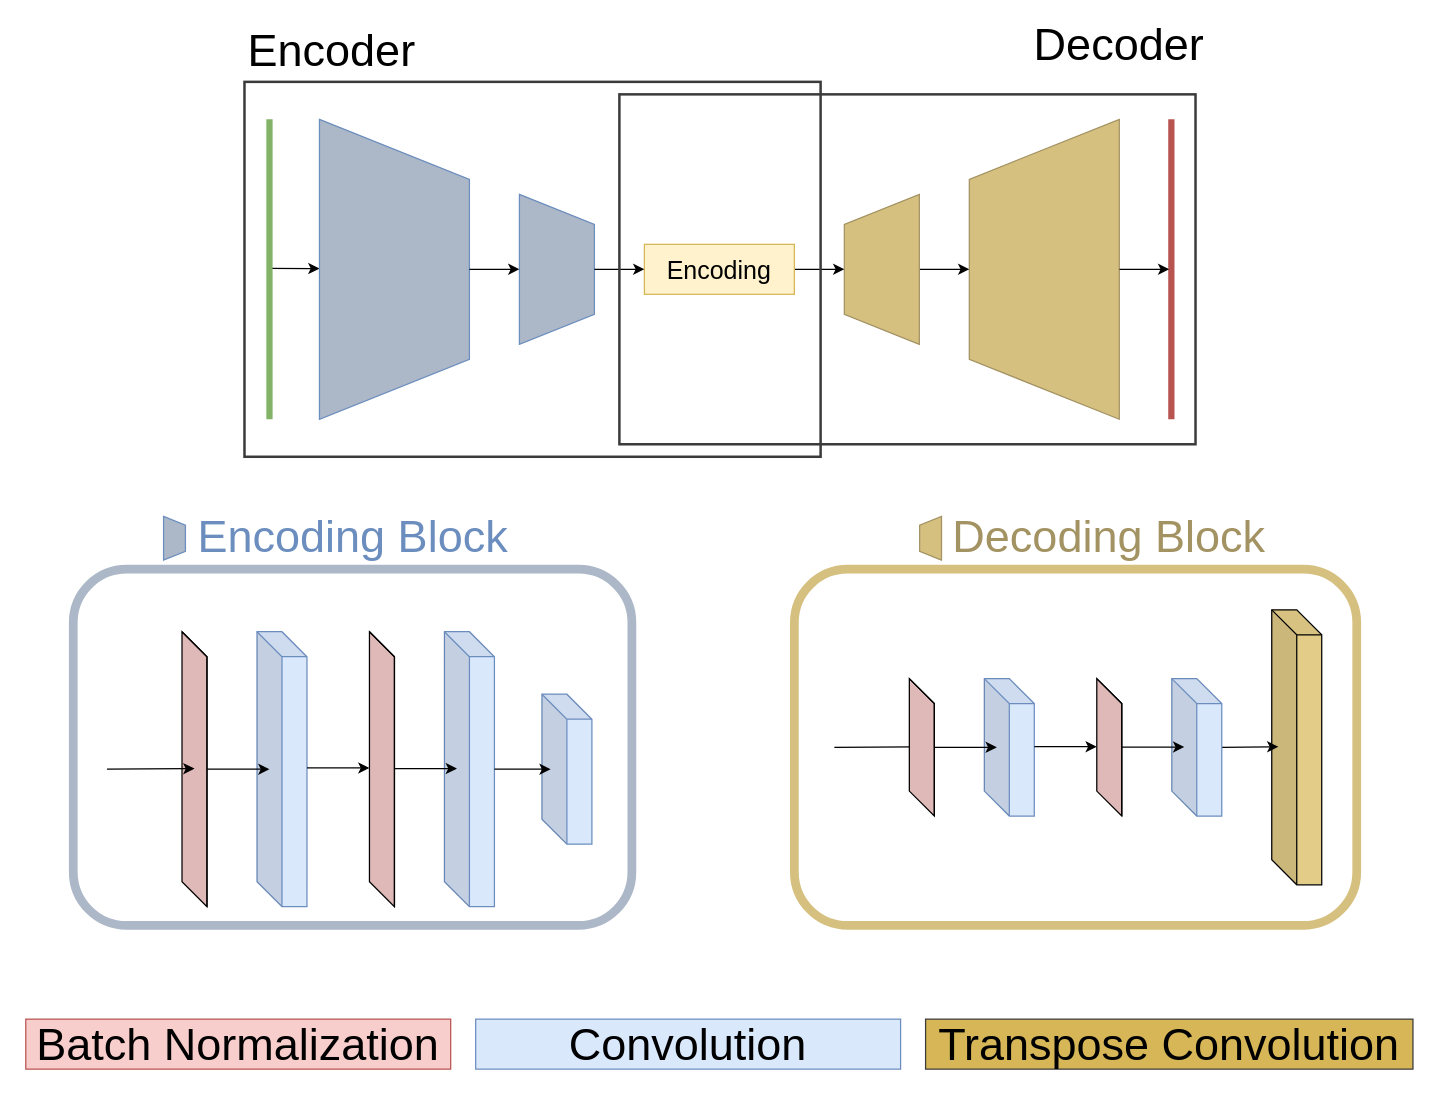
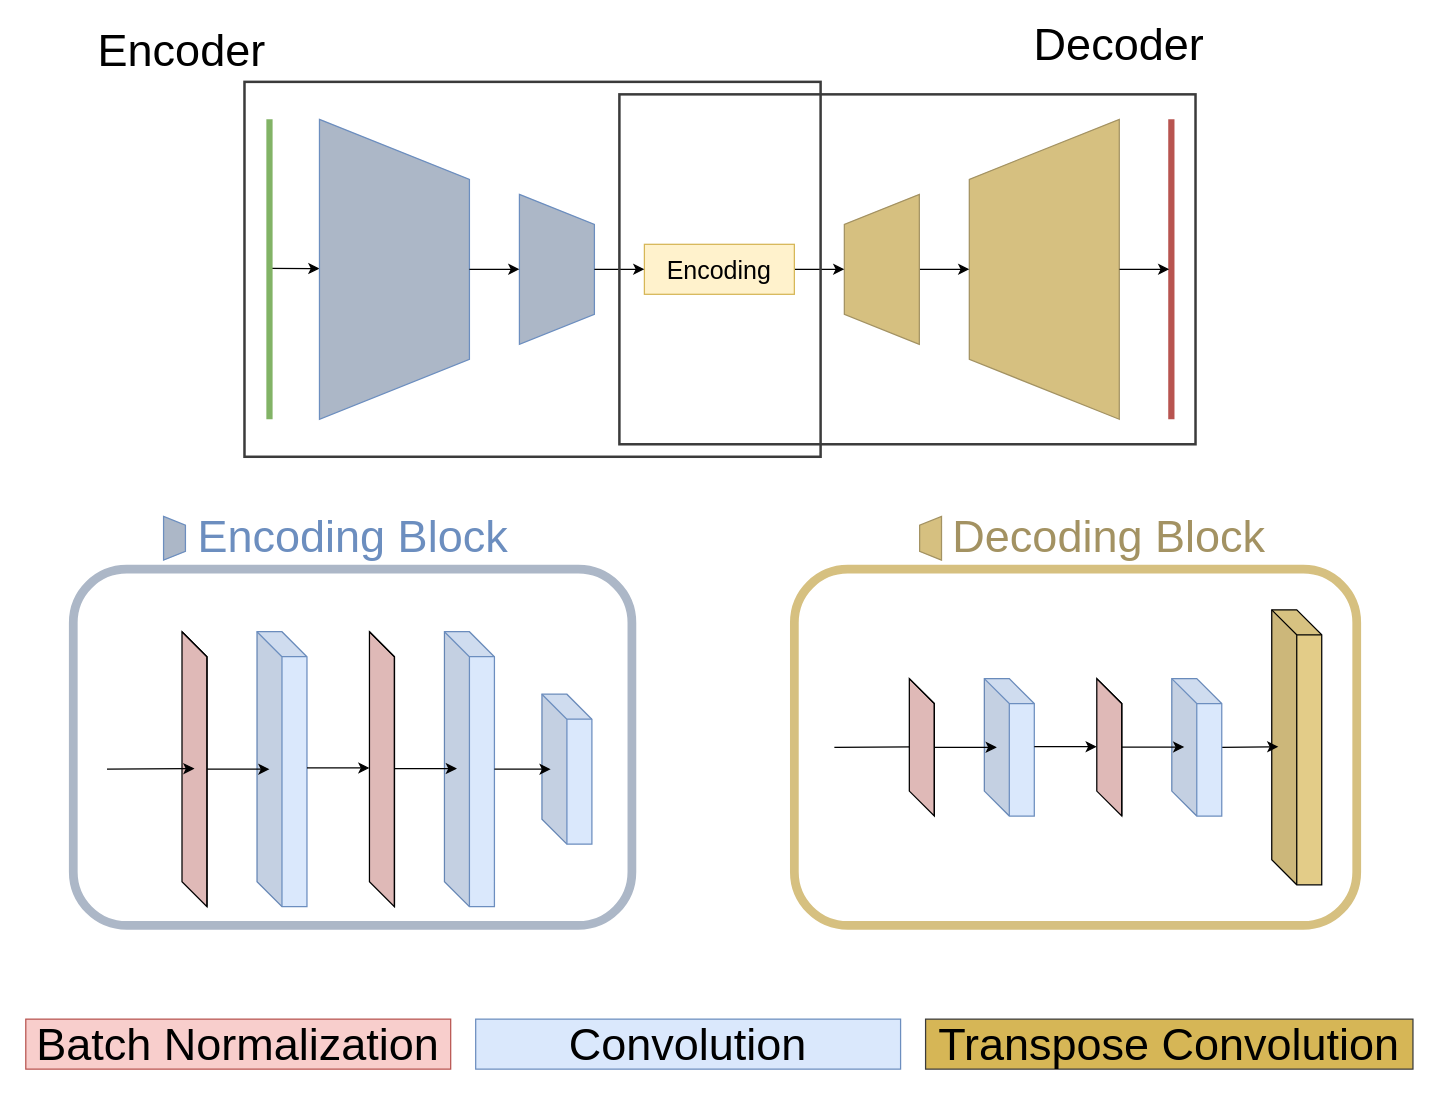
(332, 51) -> (182, 51)
